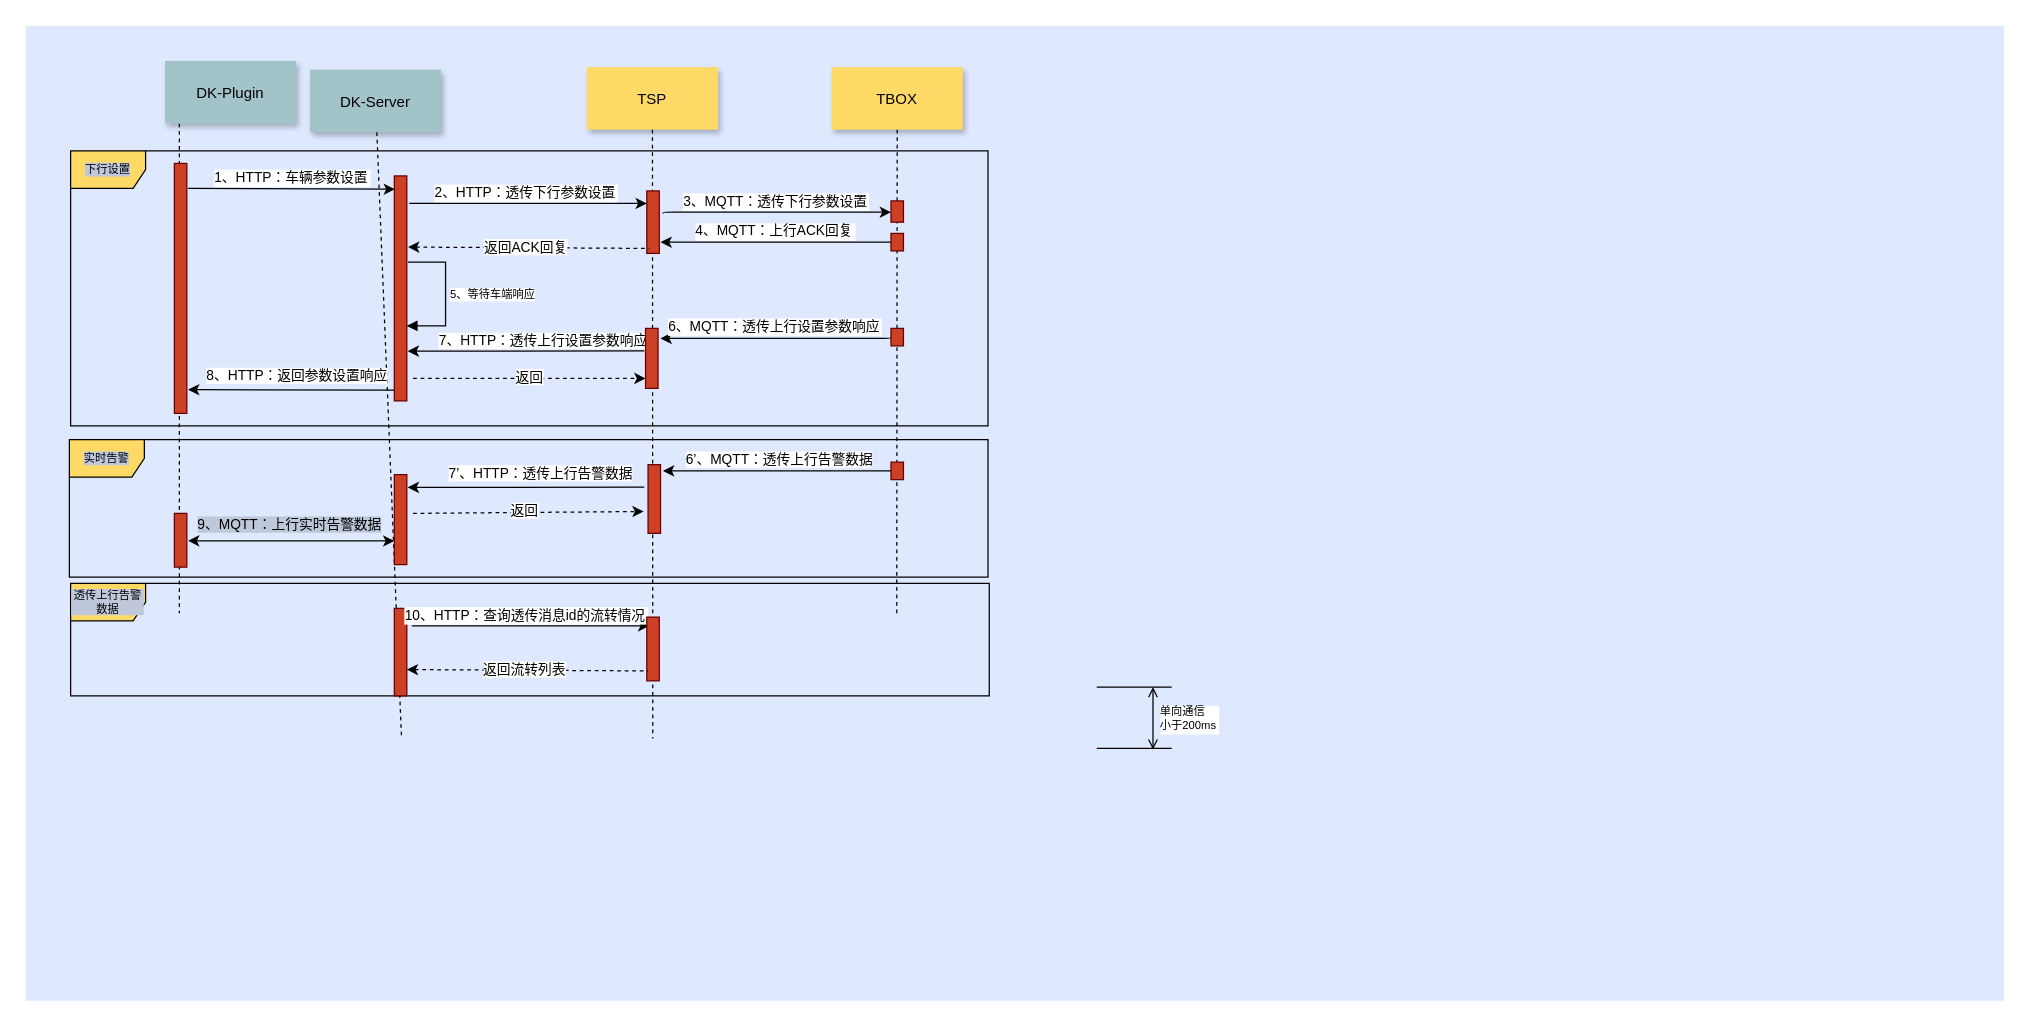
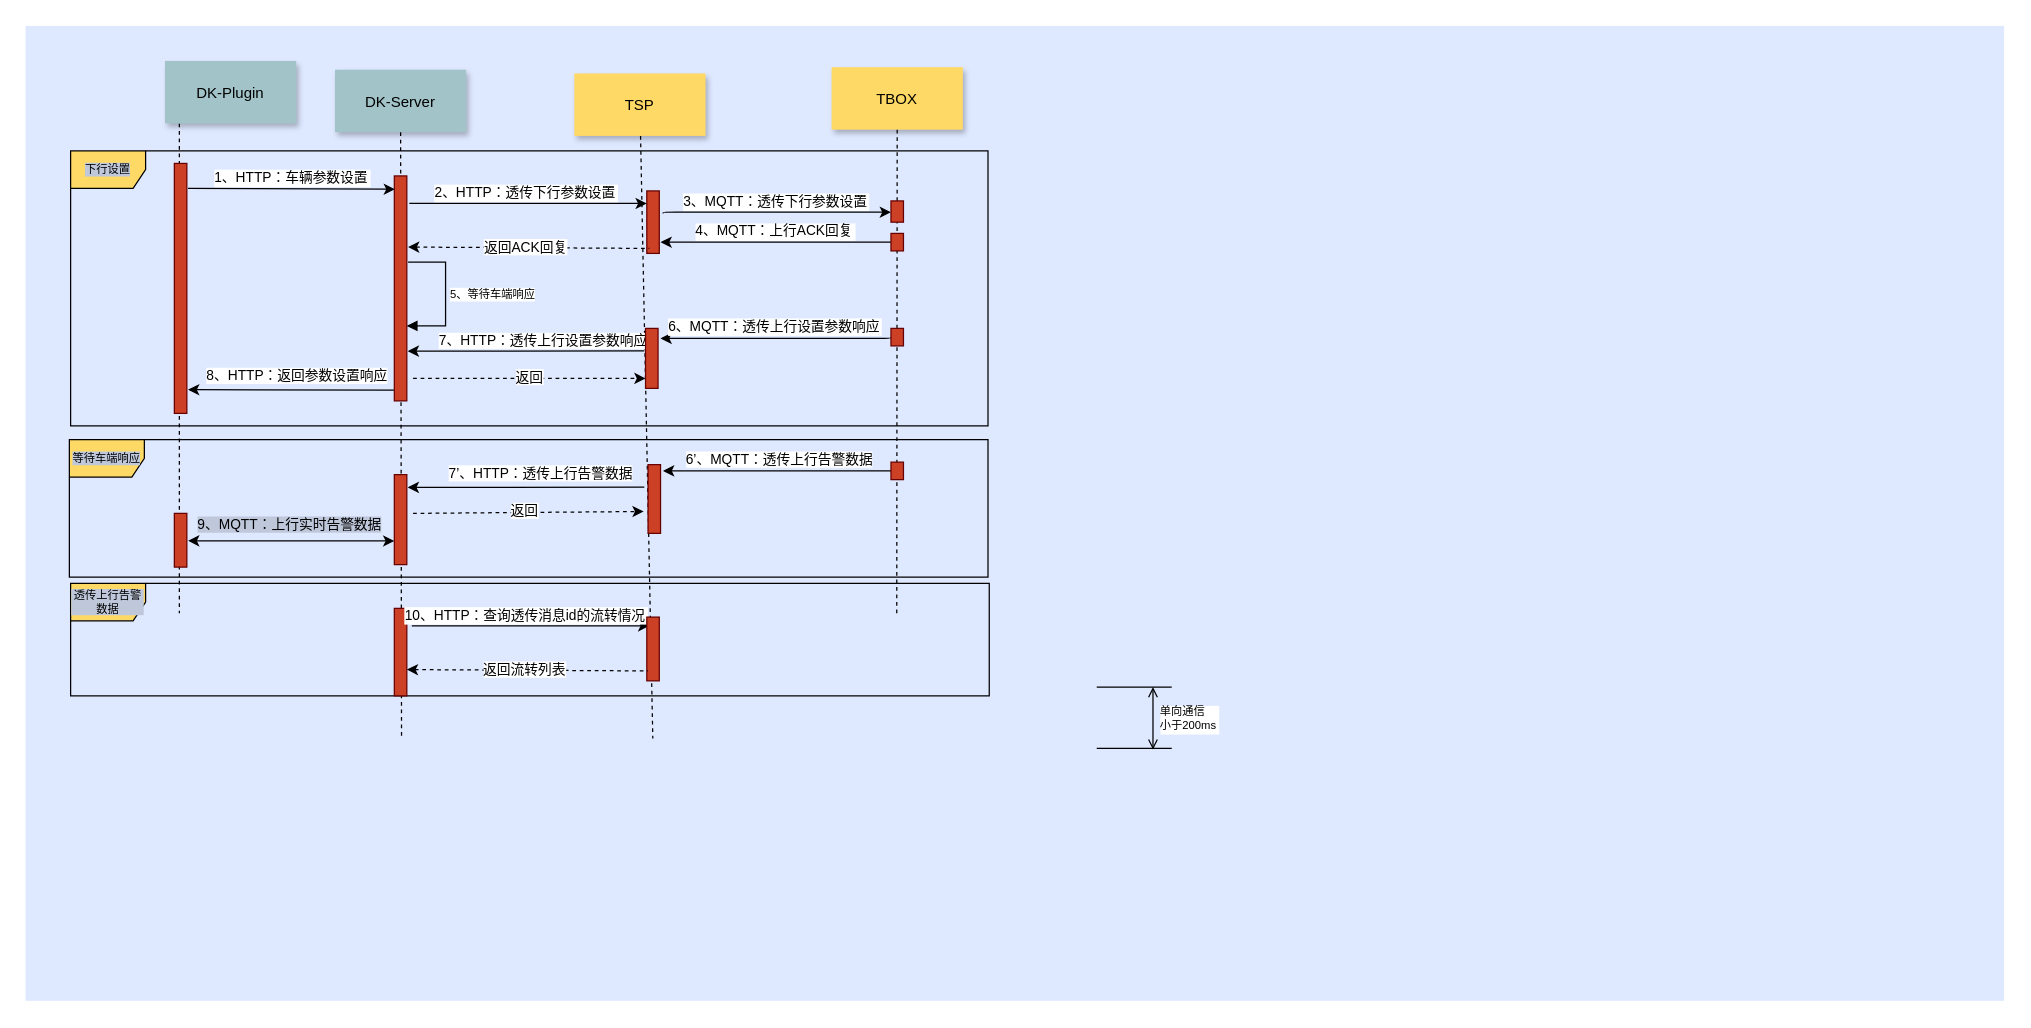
(653, 98) -> (640, 104)
(376, 101) -> (401, 101)
(107, 458) -> (107, 458)
